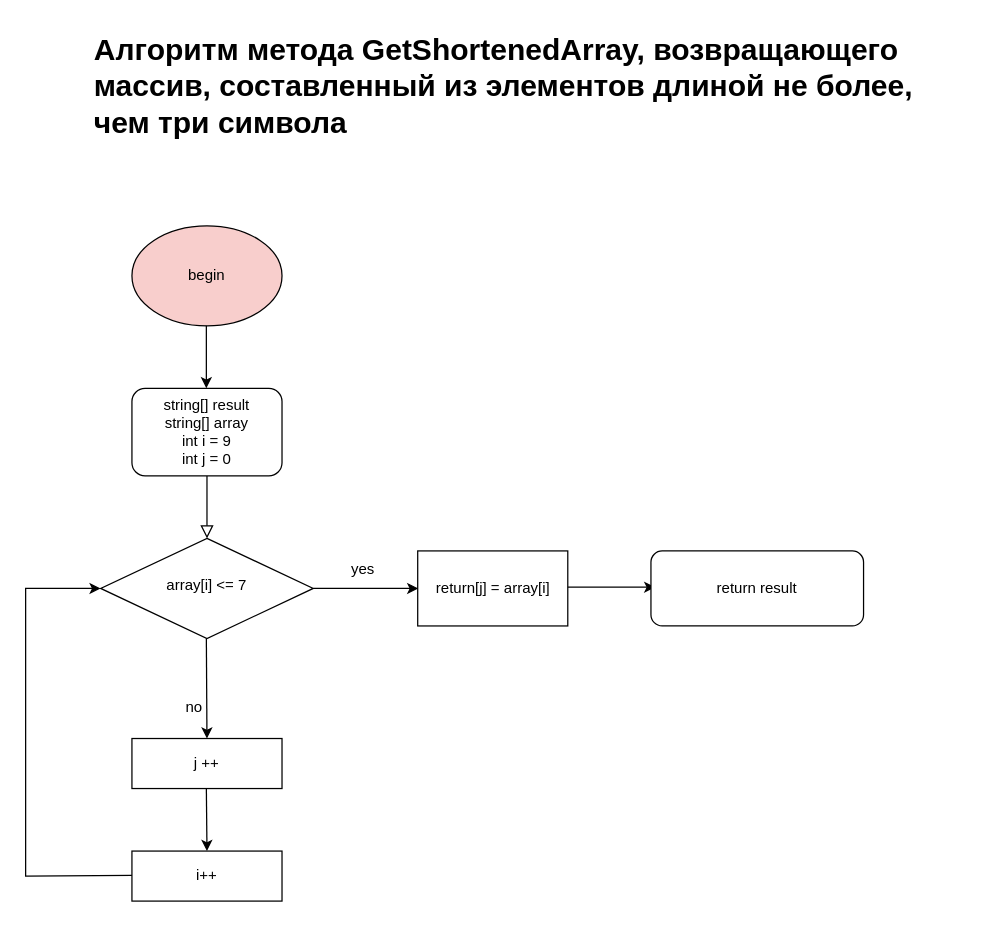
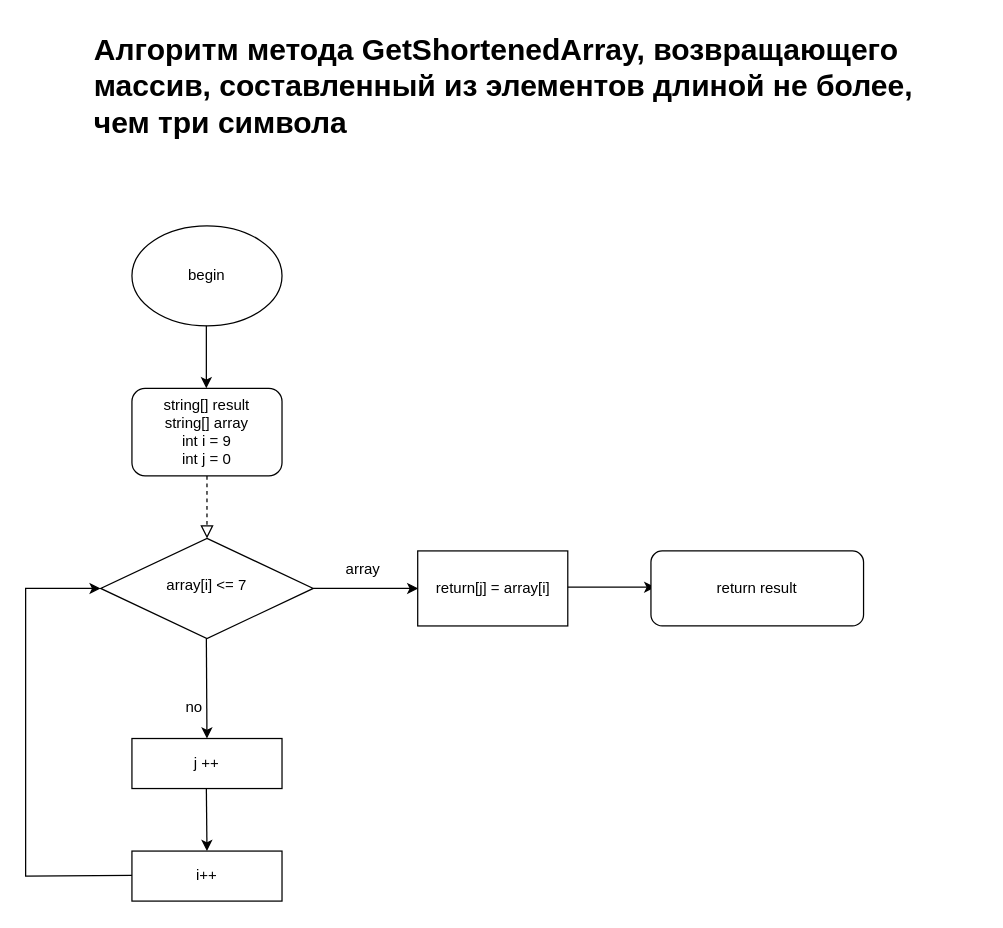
(207, 276) -> (207, 276)
(207, 500) -> (207, 500)
(363, 569) -> (363, 569)
